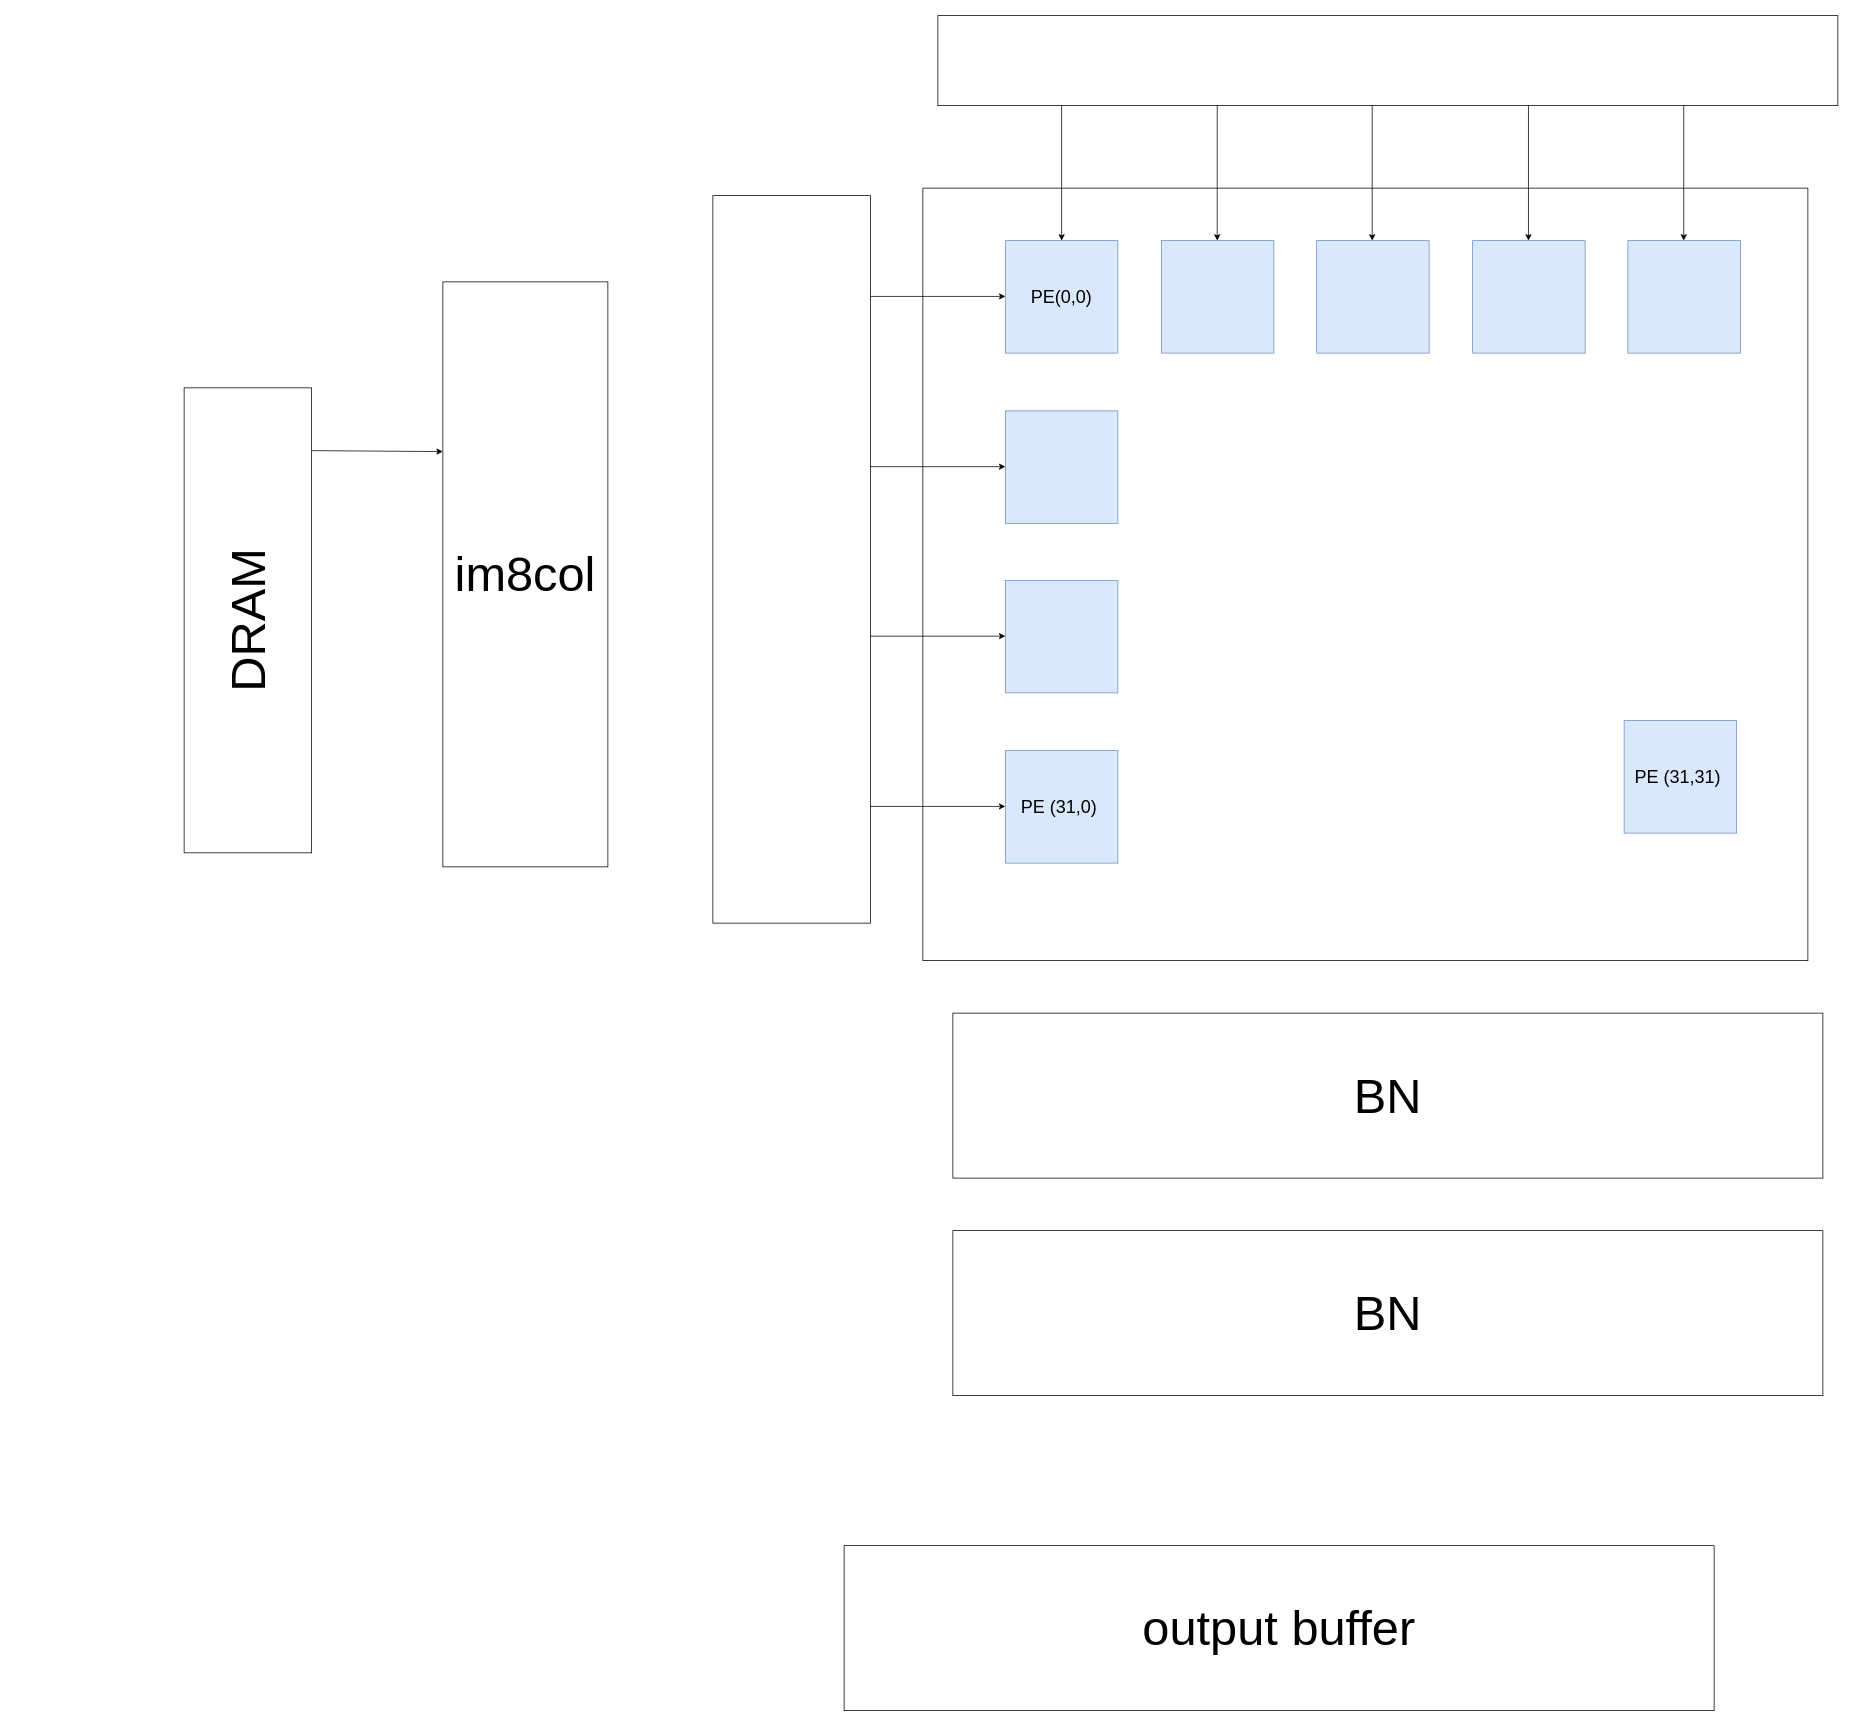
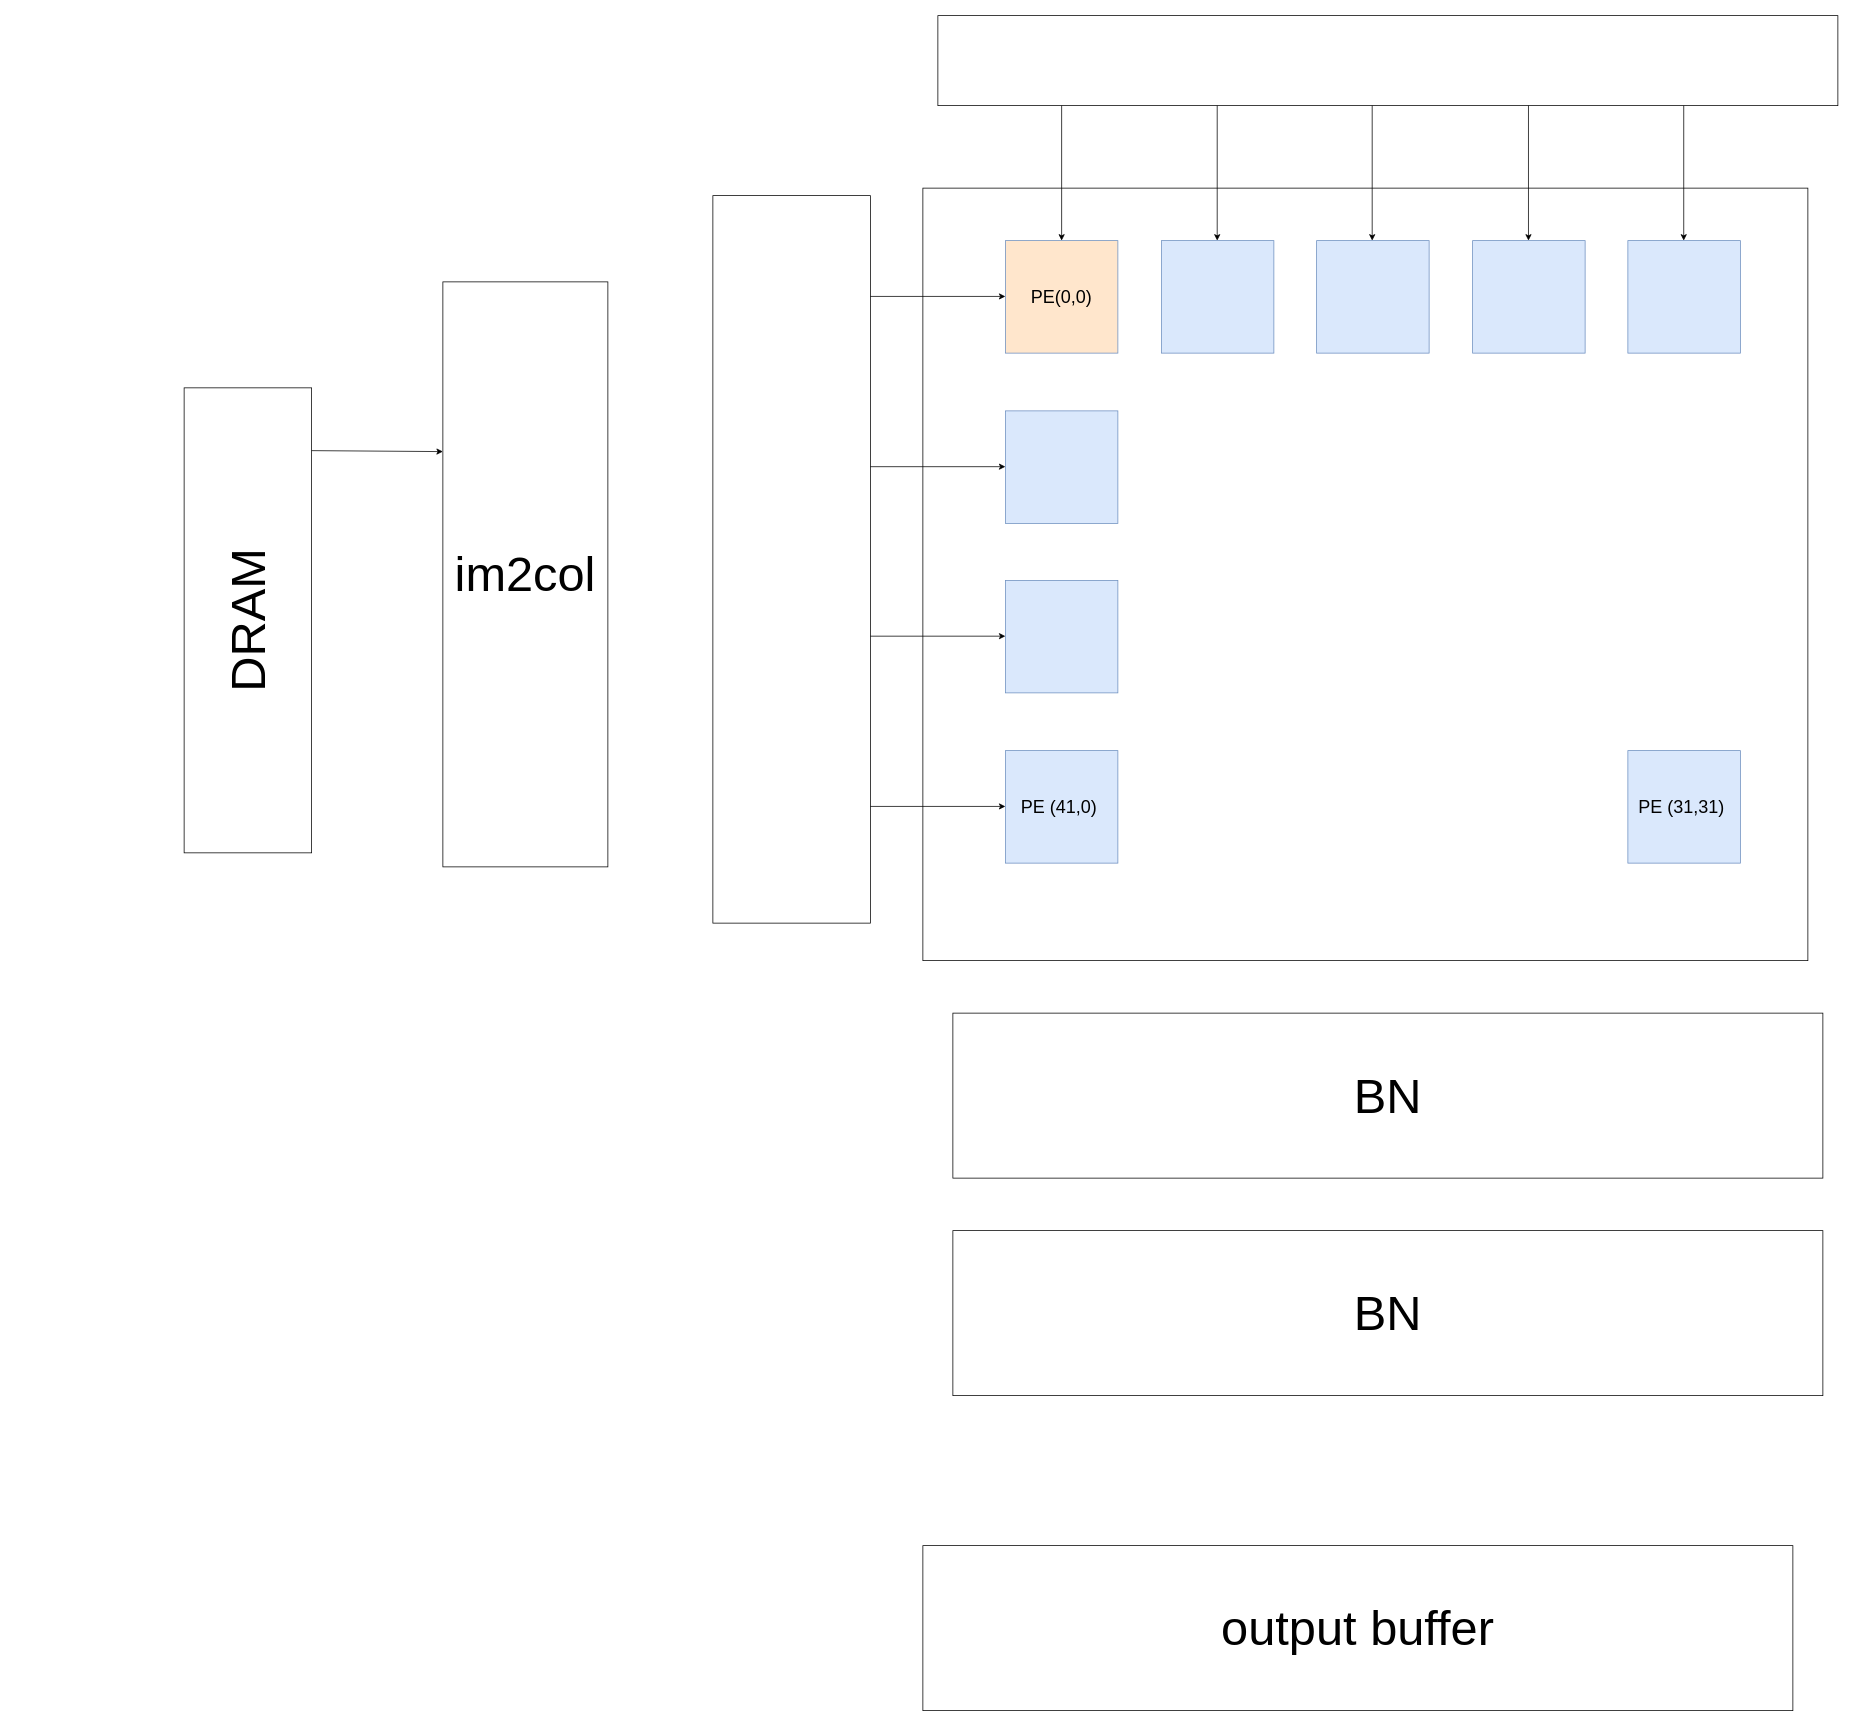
(1062, 297) -> (1062, 297)
(525, 574) -> (525, 574)
(1680, 777) -> (1684, 807)
(1062, 807) -> (1062, 807)
(1279, 1628) -> (1358, 1628)
